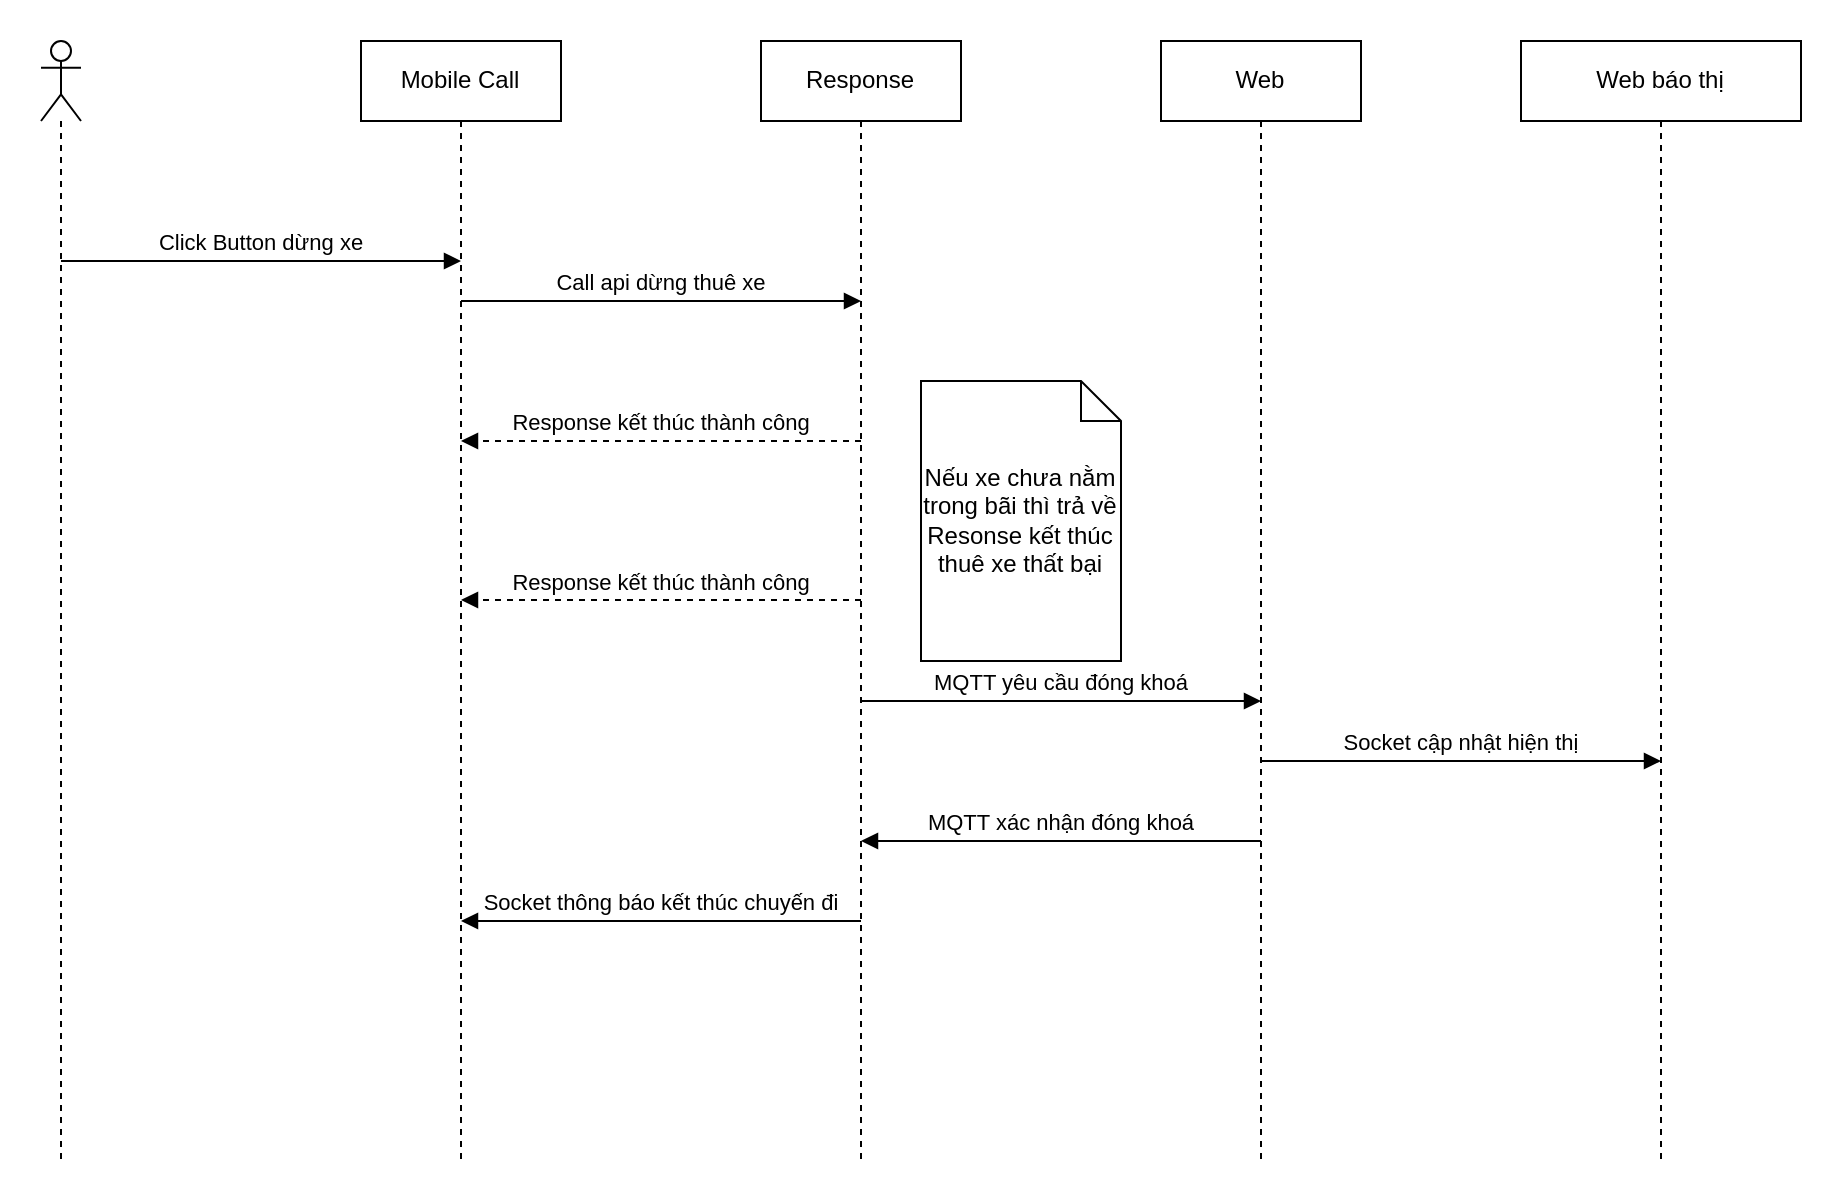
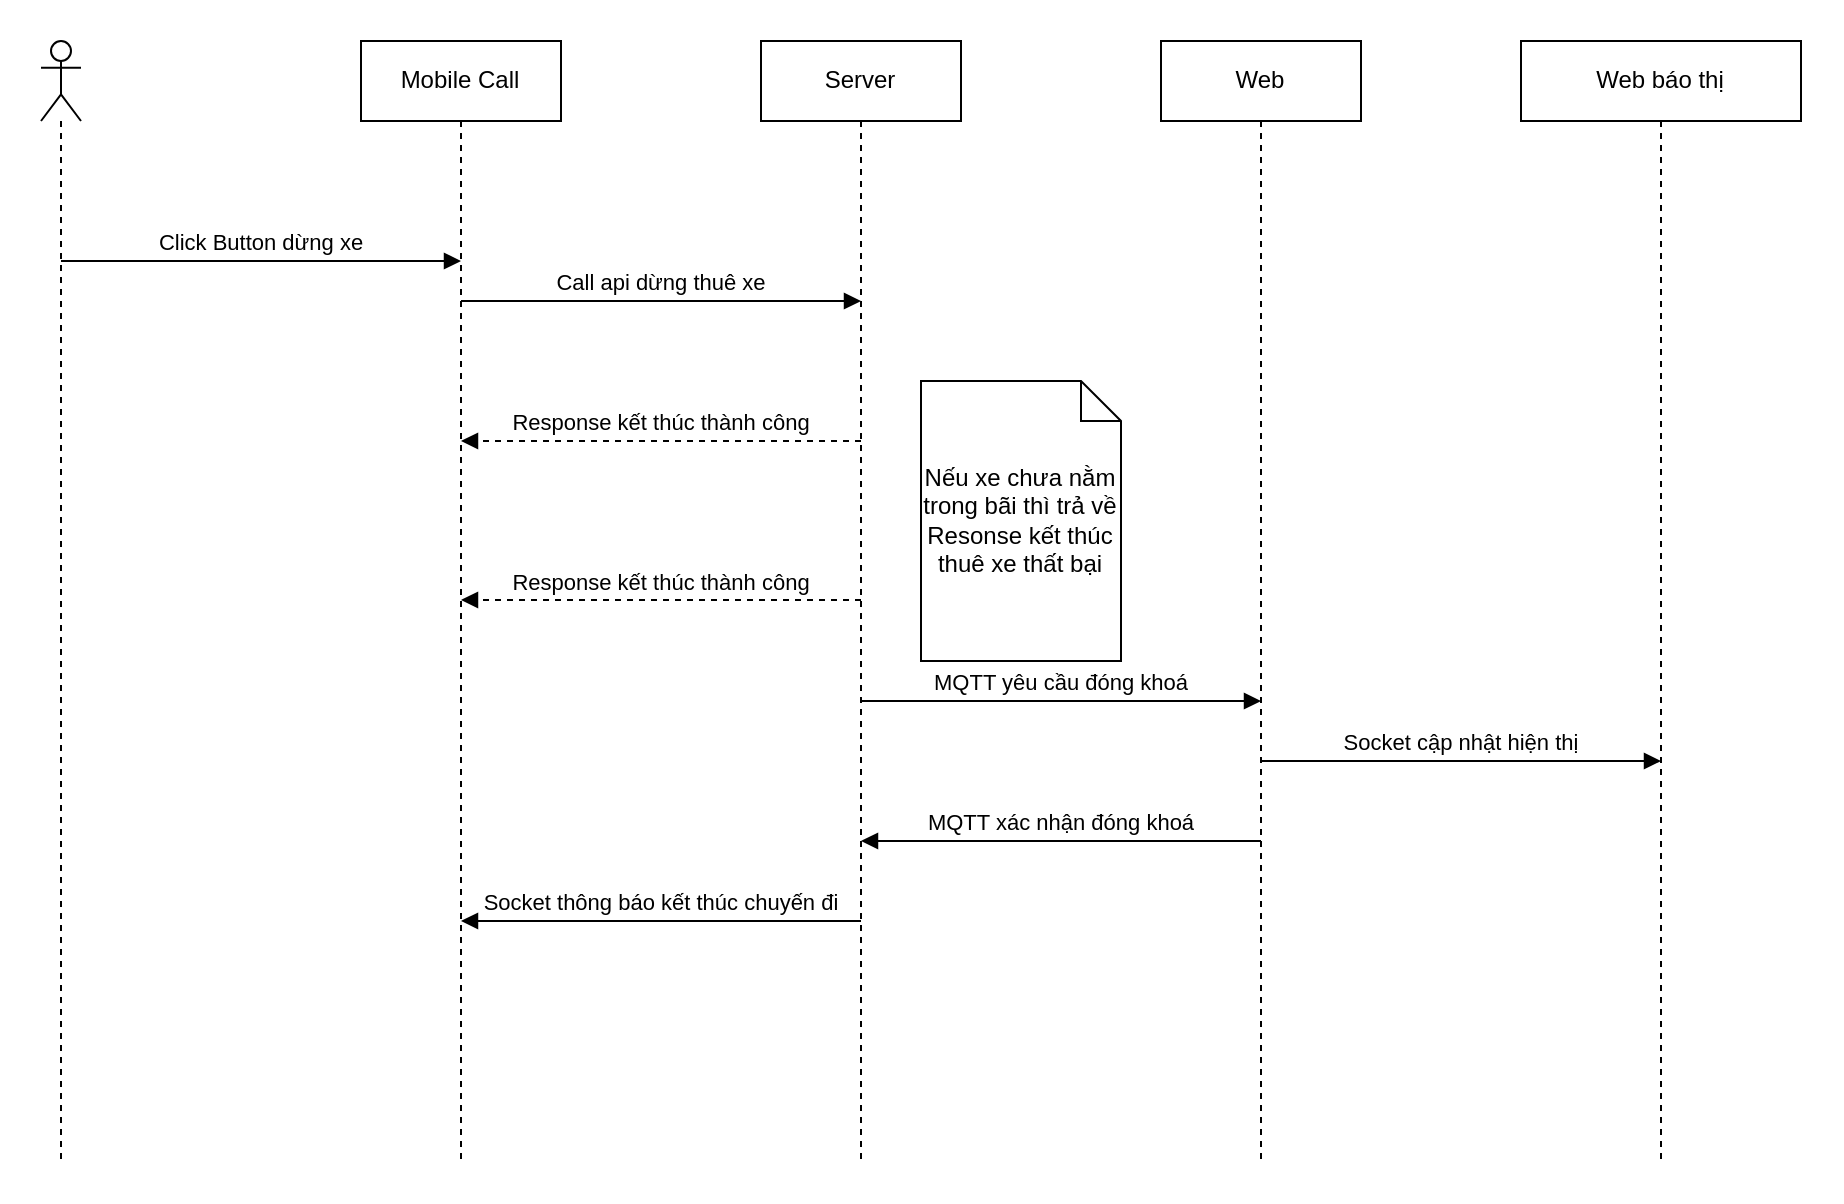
(861, 81) -> (861, 81)
